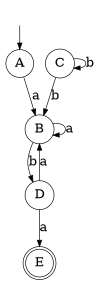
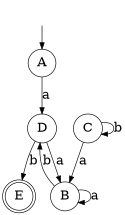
(29, 93) -> (42, 92)
(55, 96) -> (83, 161)
(44, 228) -> (33, 161)
